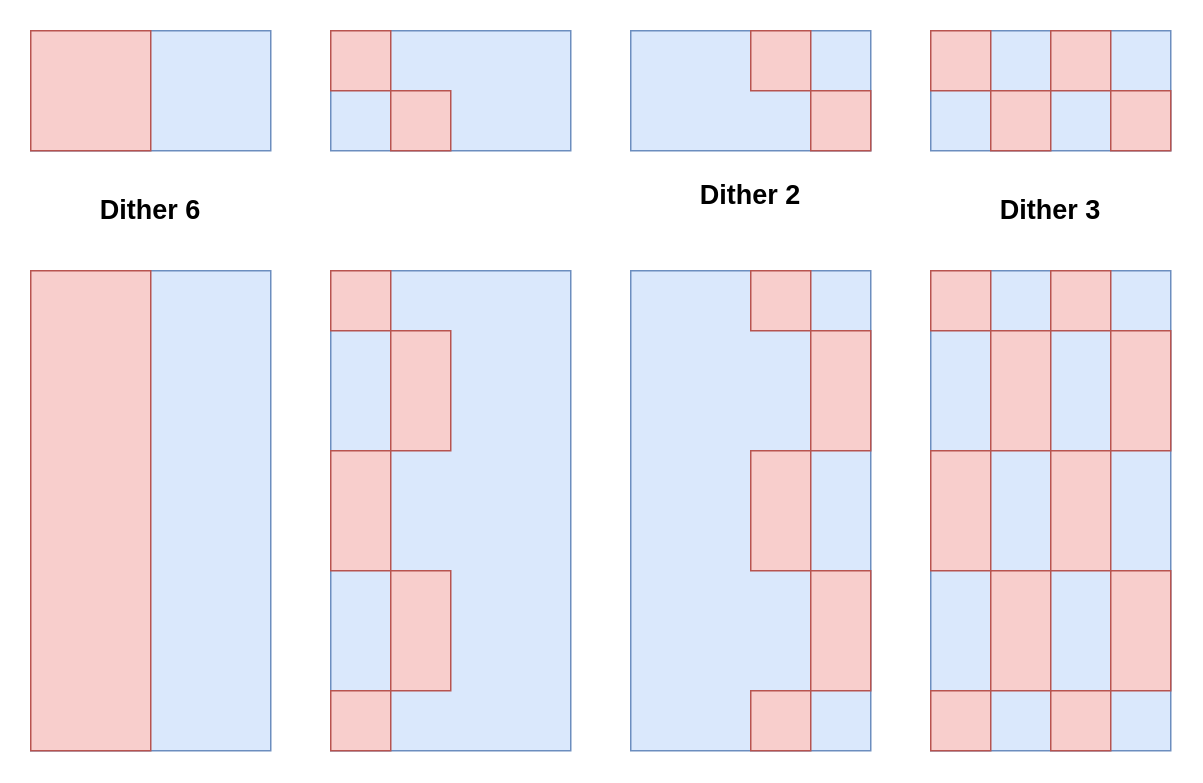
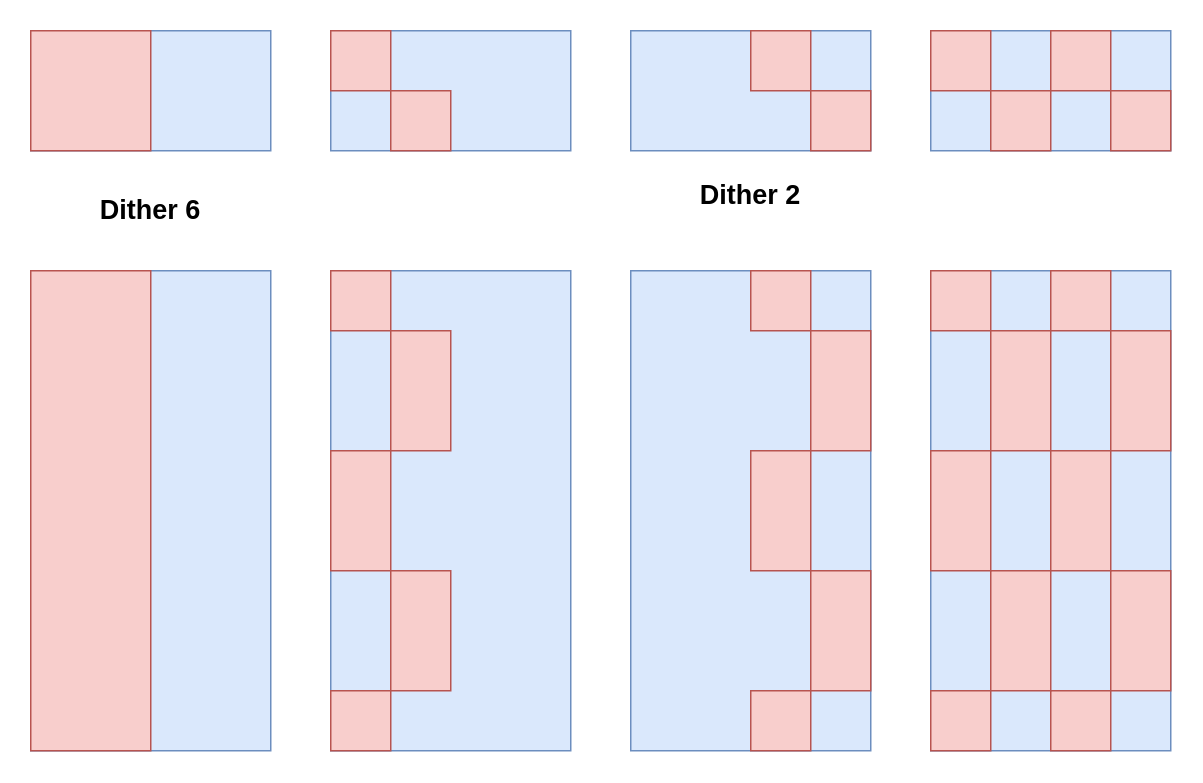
(1051, 211) -> none
